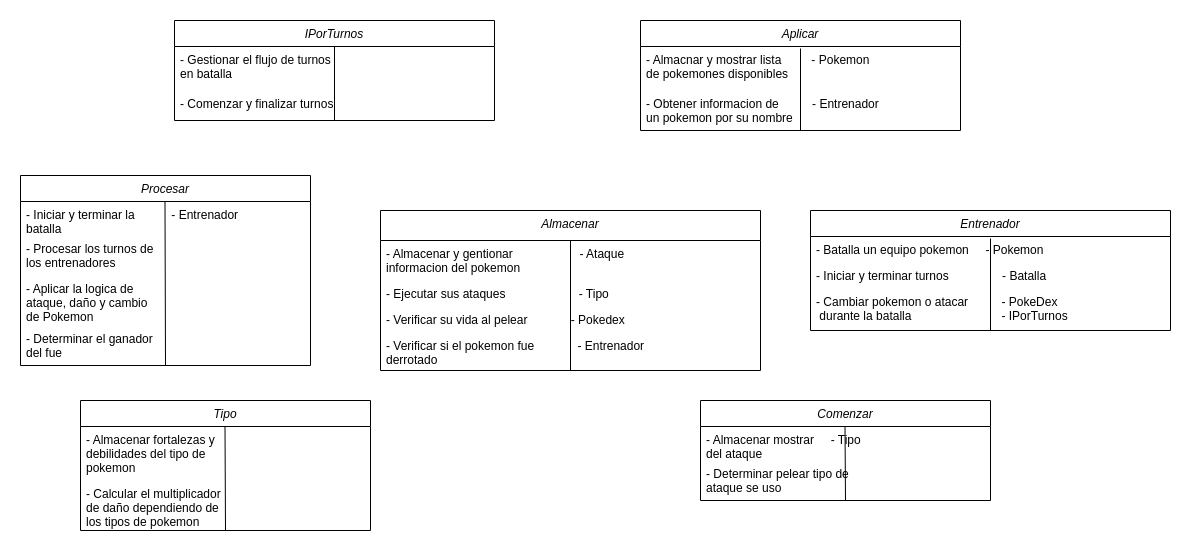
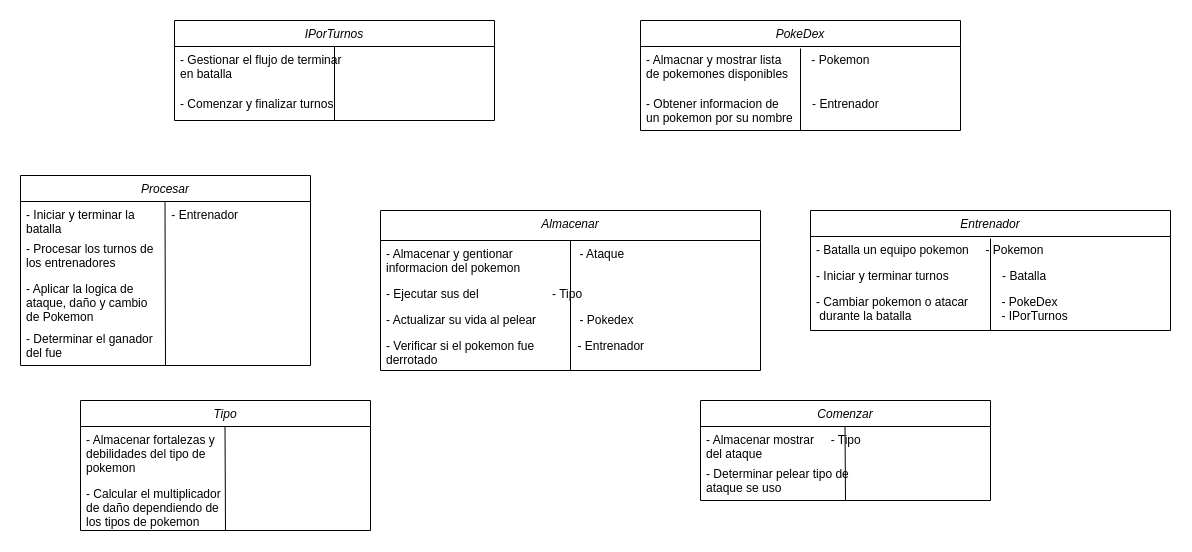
(800, 34) -> (800, 34)
(268, 60) -> (273, 60)
(529, 294) -> (514, 294)
(531, 320) -> (534, 320)
